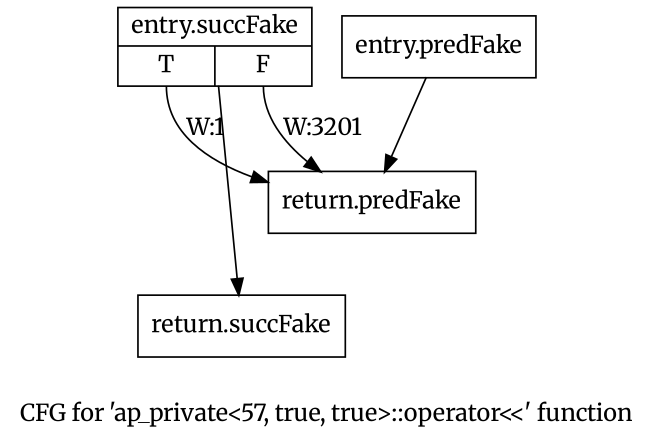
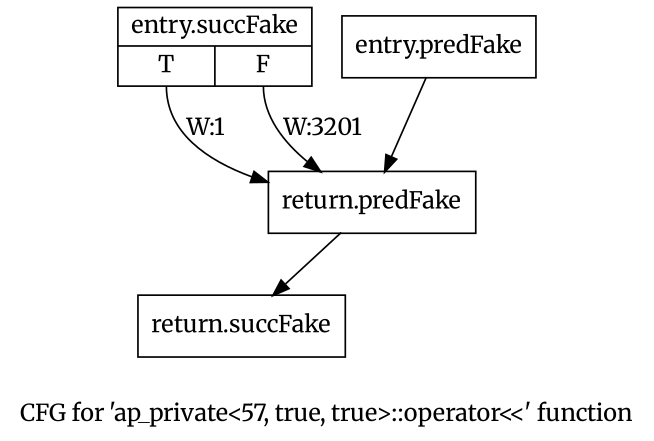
(228, 182) -> (313, 258)
